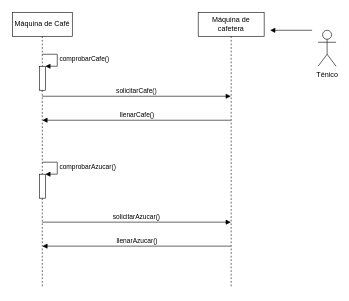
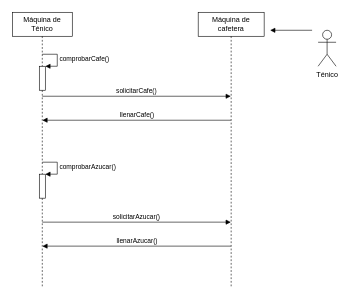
(42, 24) -> (42, 24)
